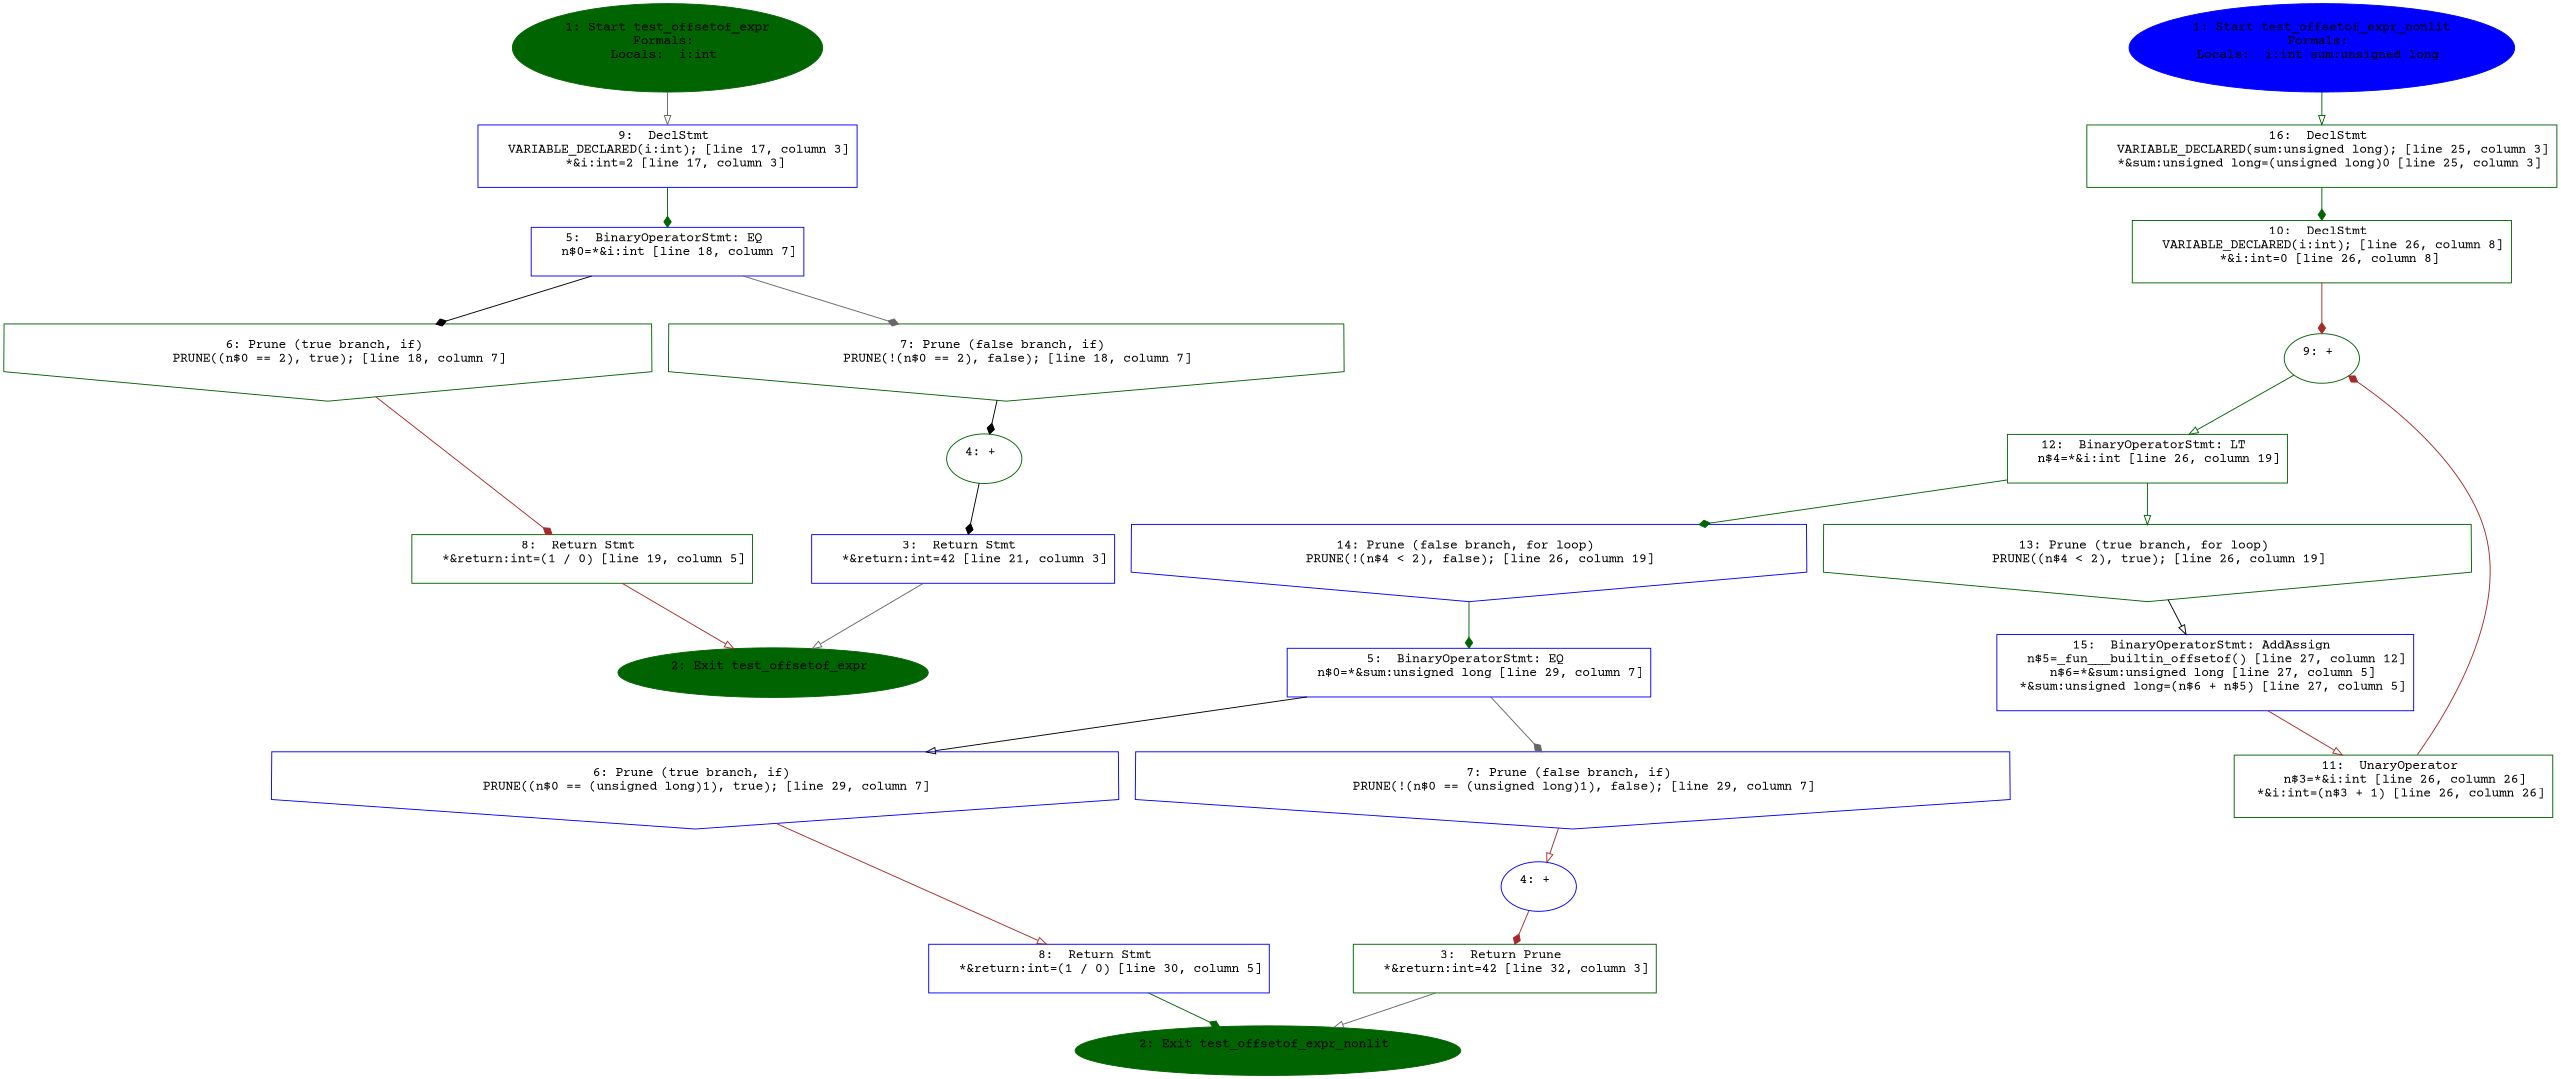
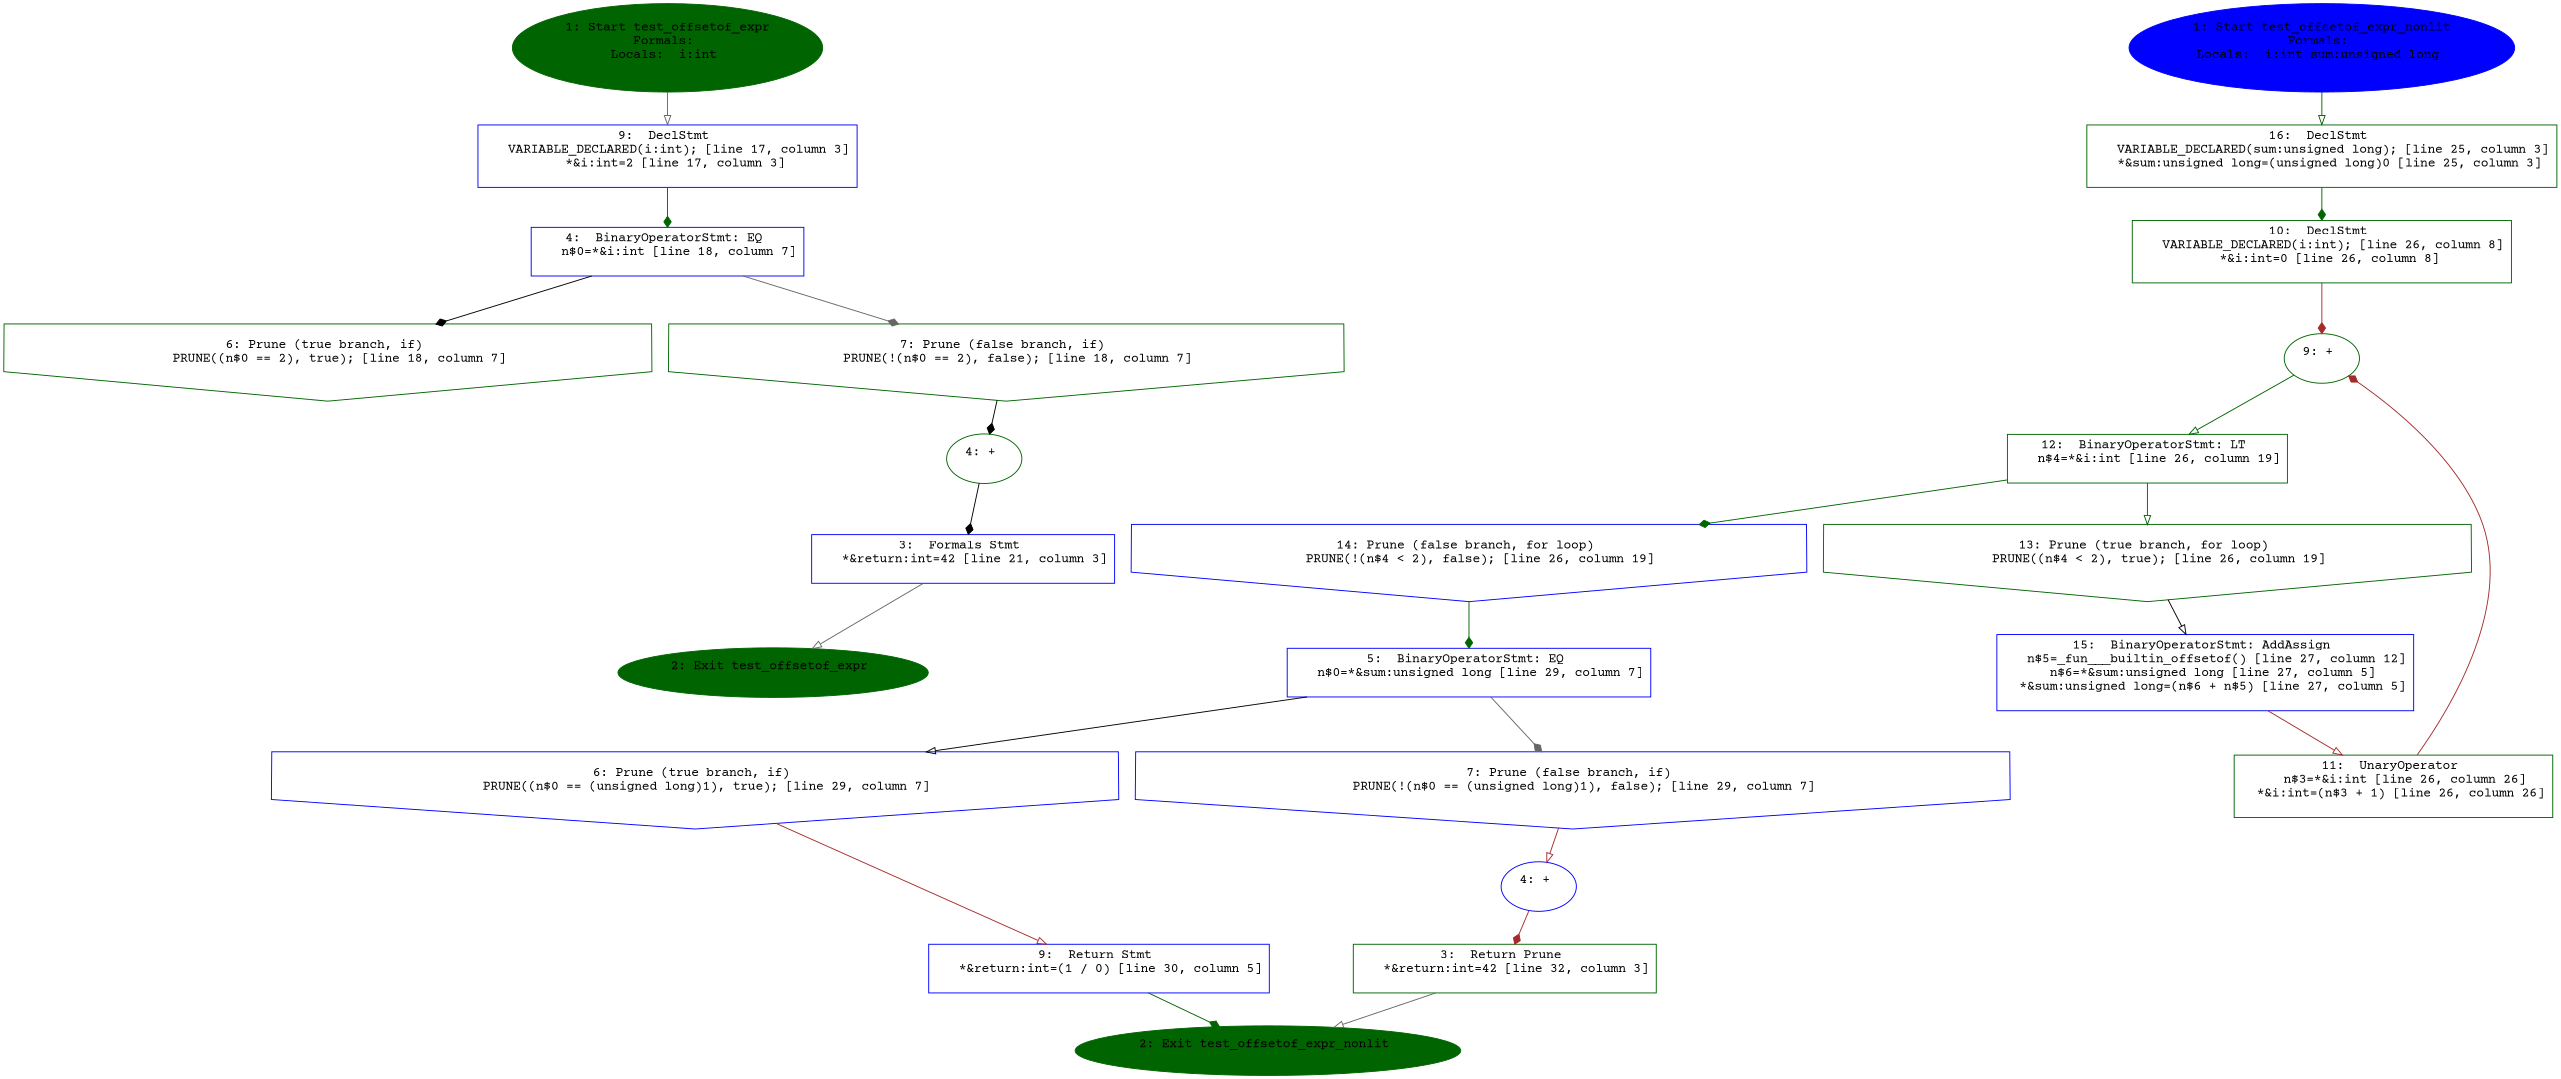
(668, 252) -> (668, 252)
(582, 559) -> none
(963, 559) -> (963, 559)
(1099, 969) -> (1099, 969)
